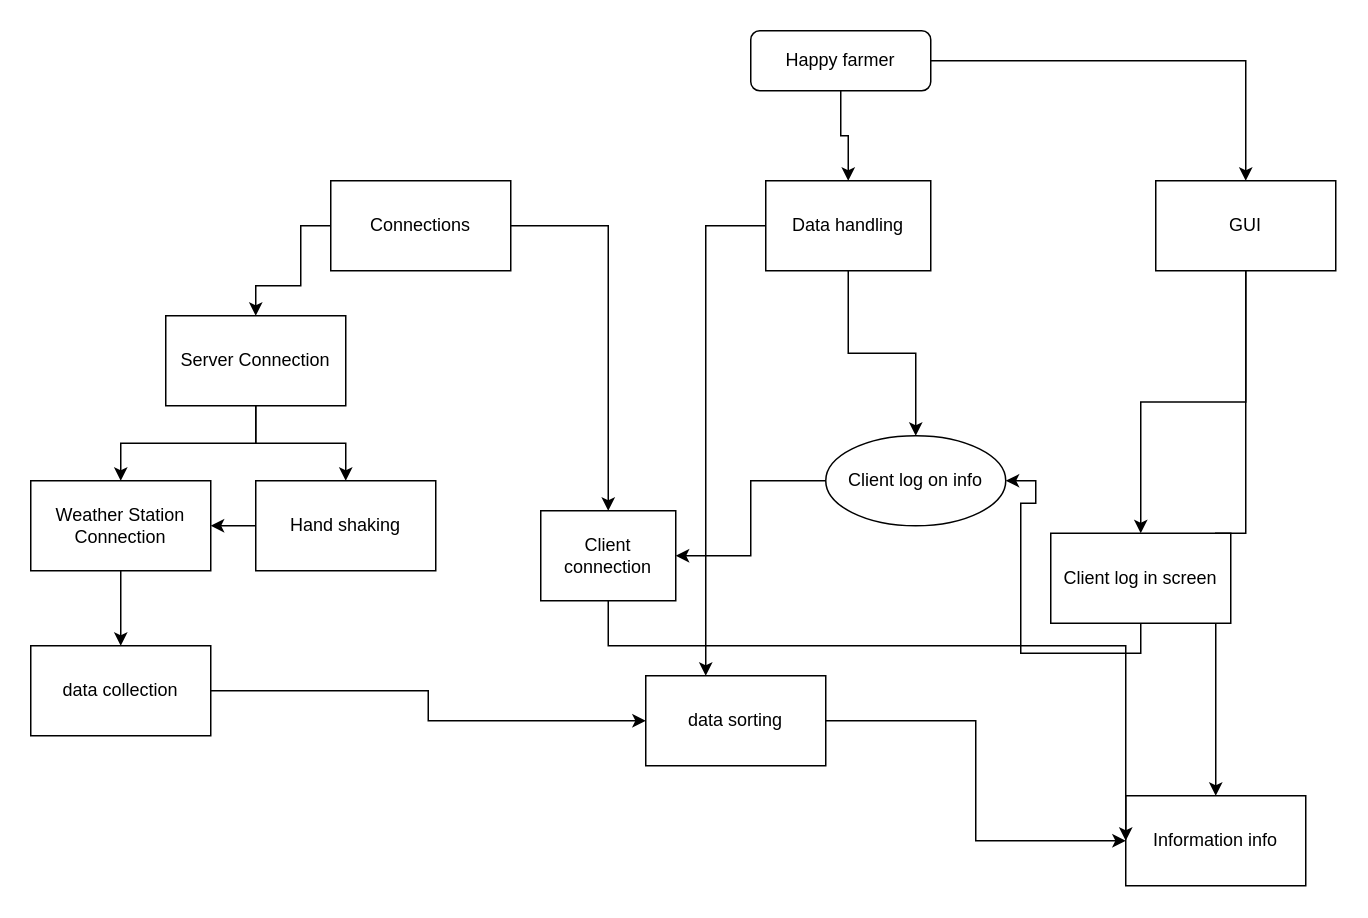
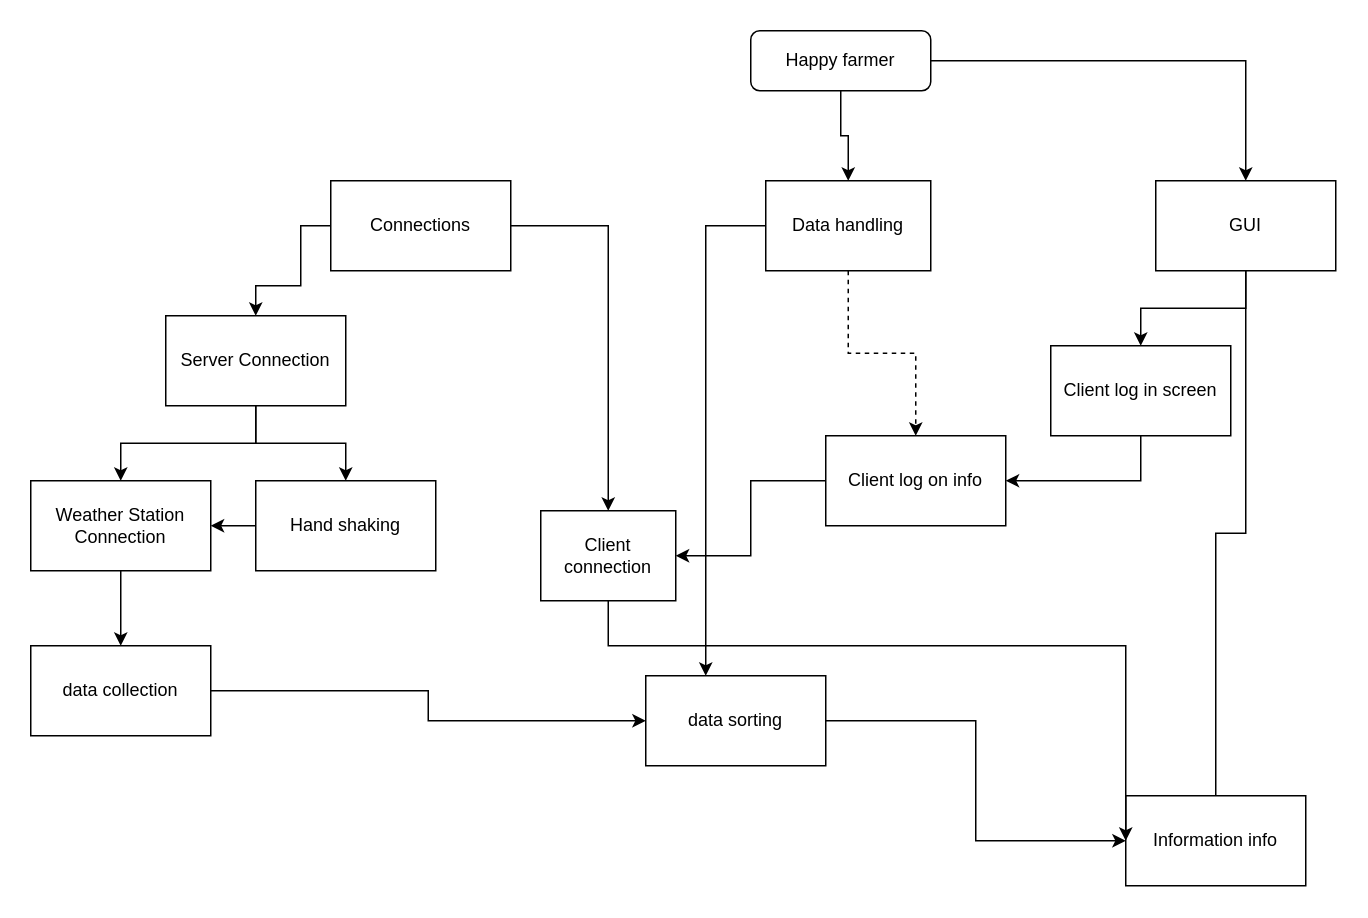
(877, 353) -> (877, 353)
(916, 481) -> (916, 481)
(1141, 578) -> (1141, 391)
(1216, 784) -> (1216, 788)
